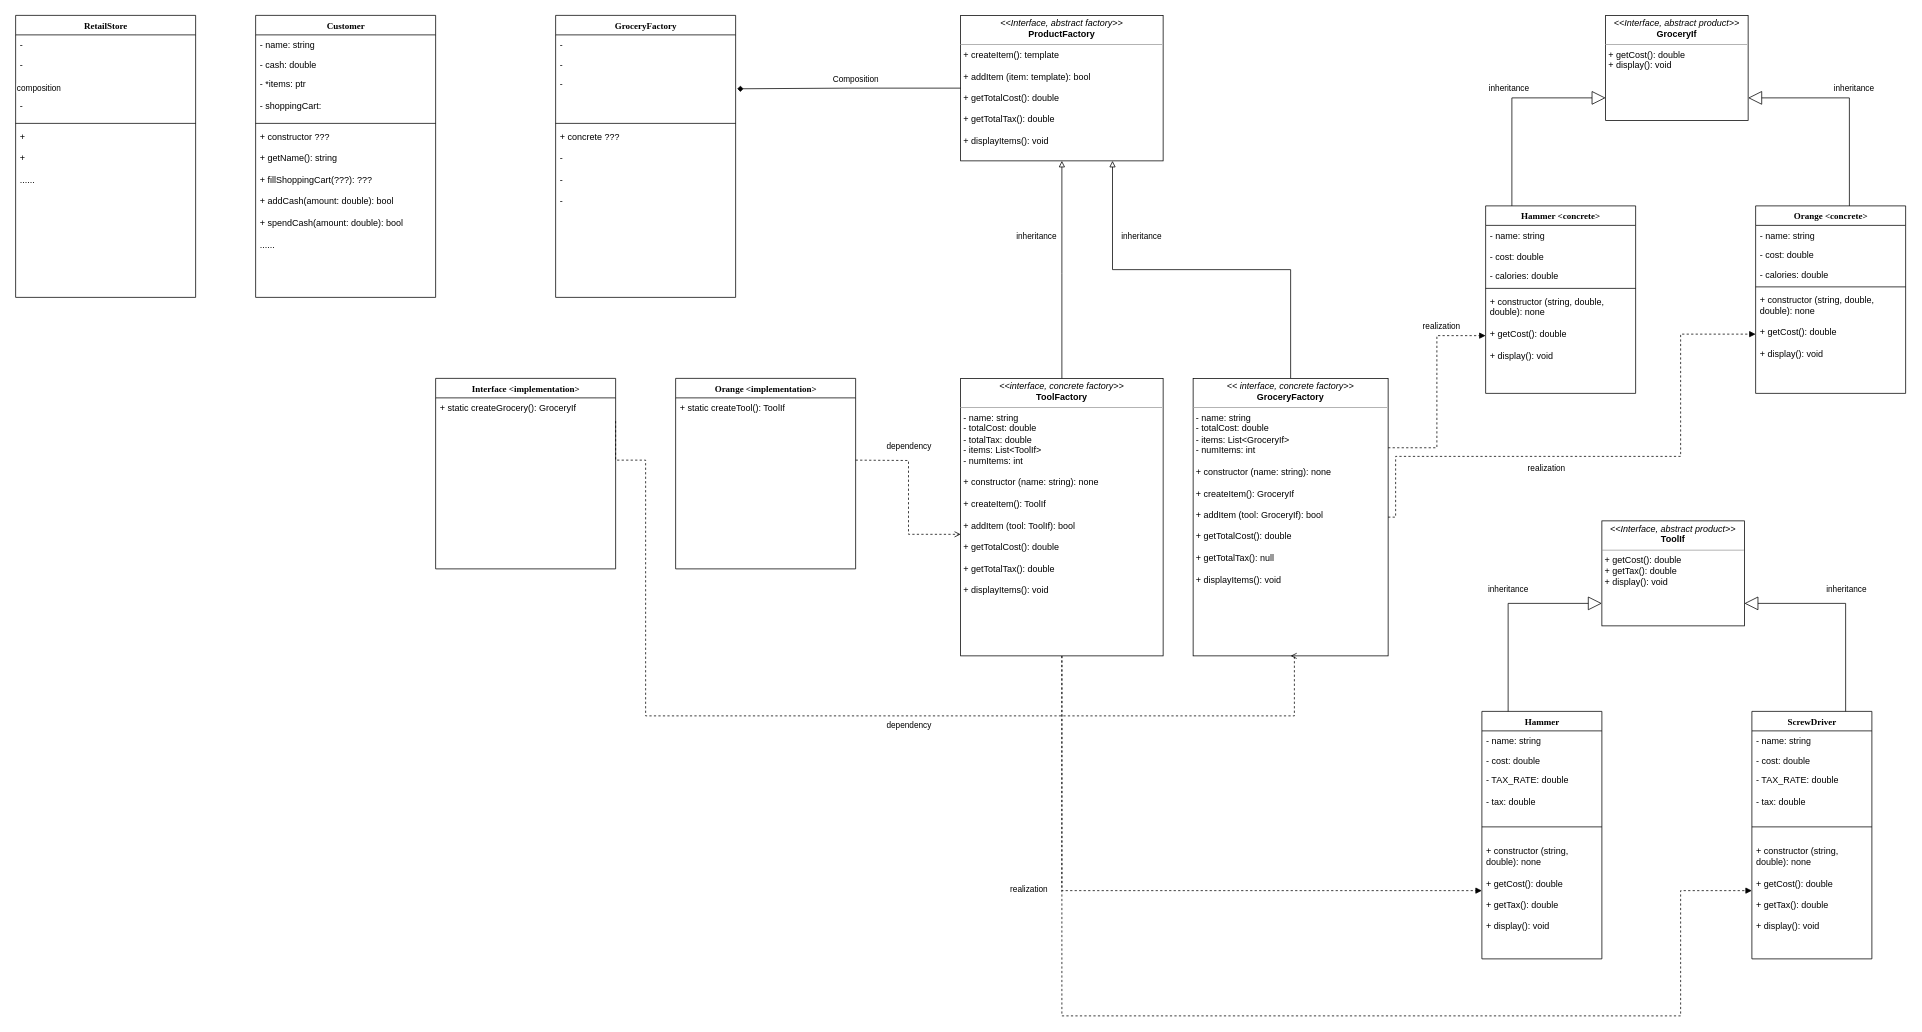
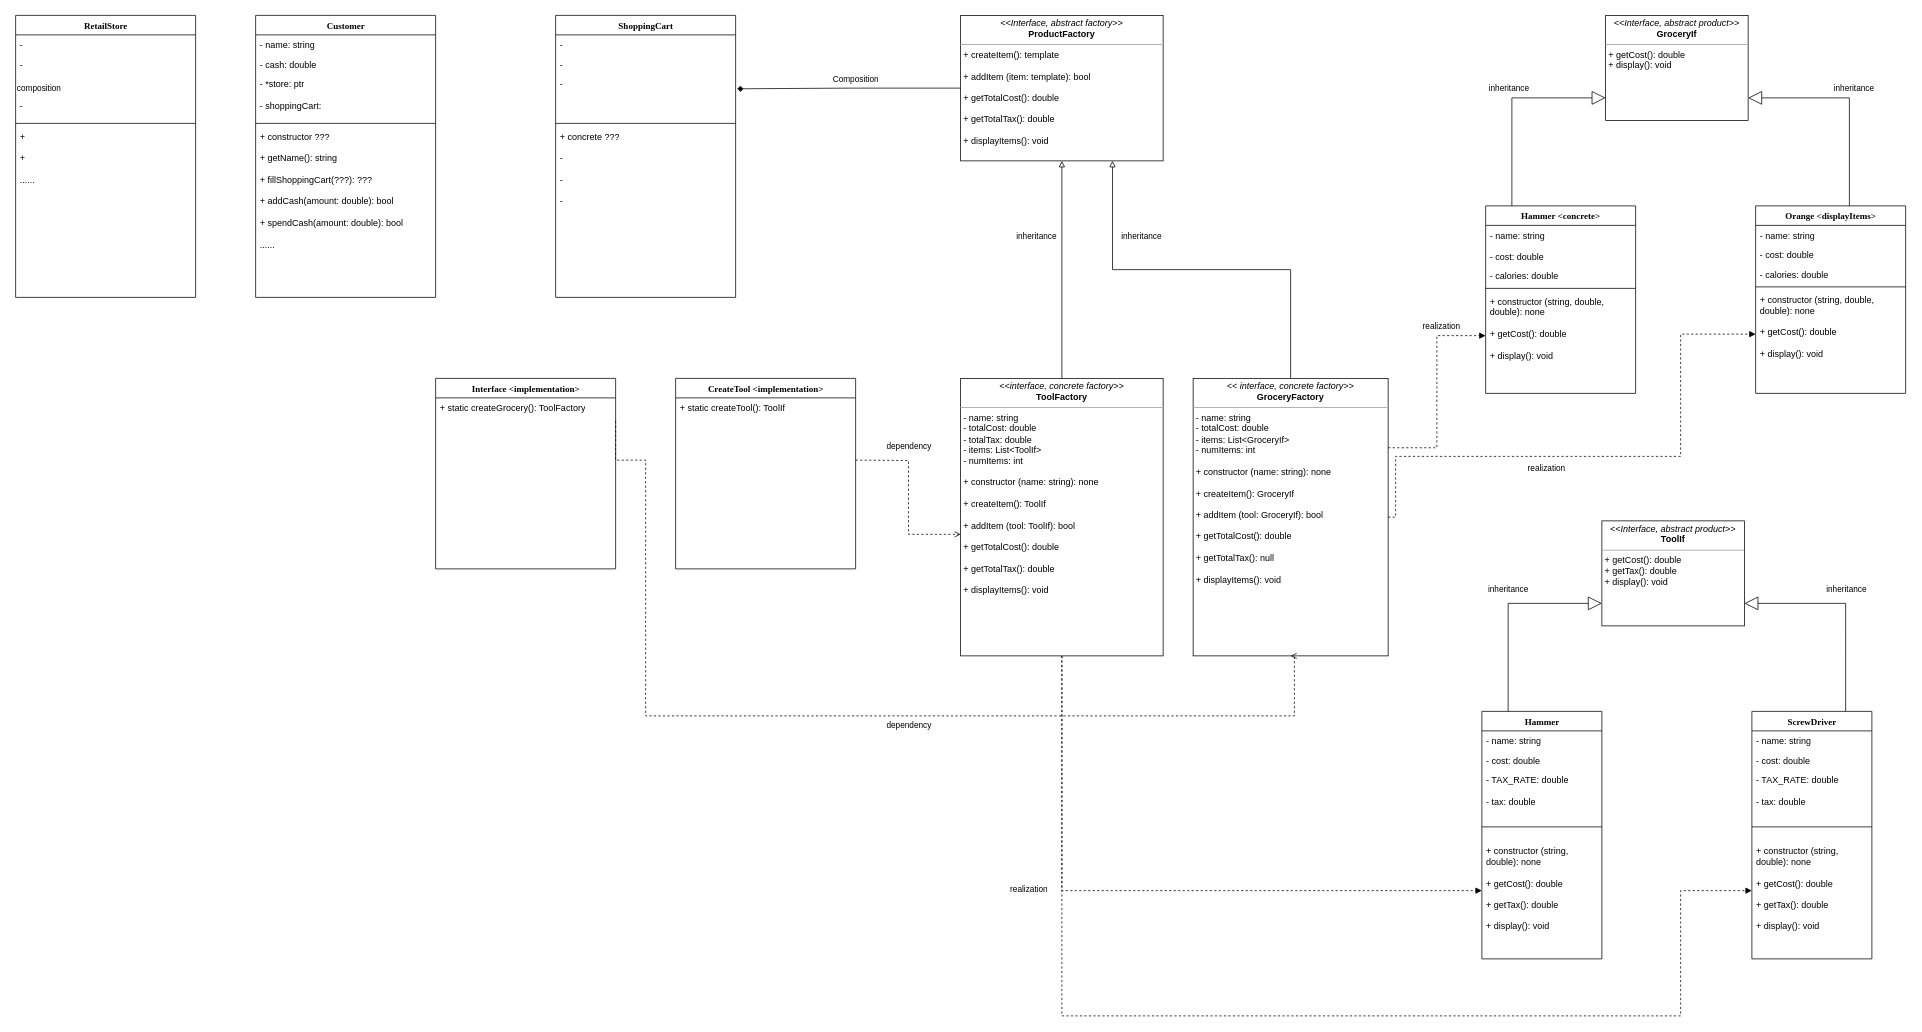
(646, 26) -> (646, 26)
(294, 90) -> (294, 90)
(1831, 217) -> (1831, 217)
(766, 389) -> (766, 389)
(522, 409) -> (526, 409)
